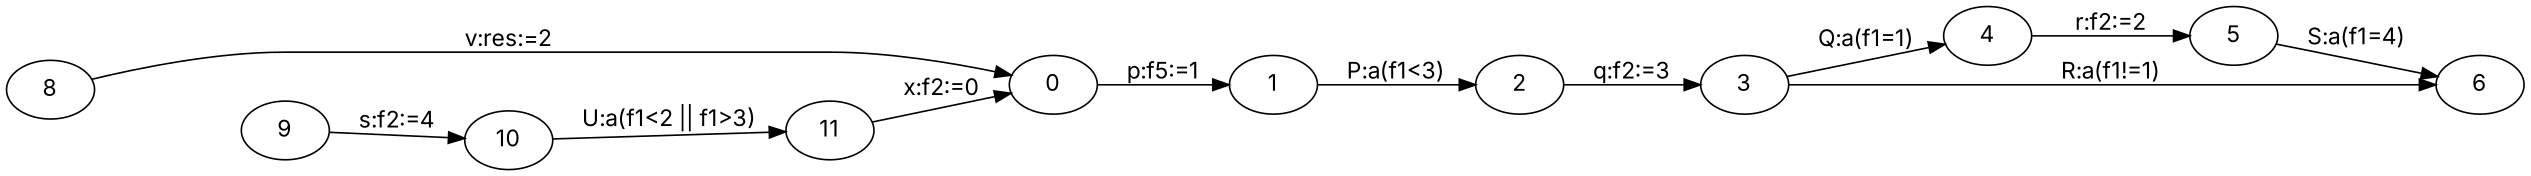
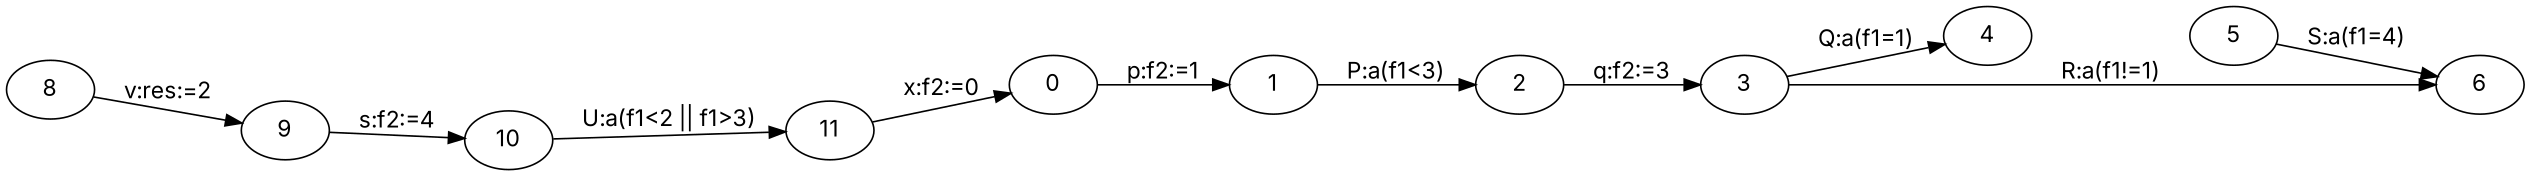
(2103, 36) -> none
(543, 52) -> (160, 109)
(1163, 73) -> (1163, 73)
